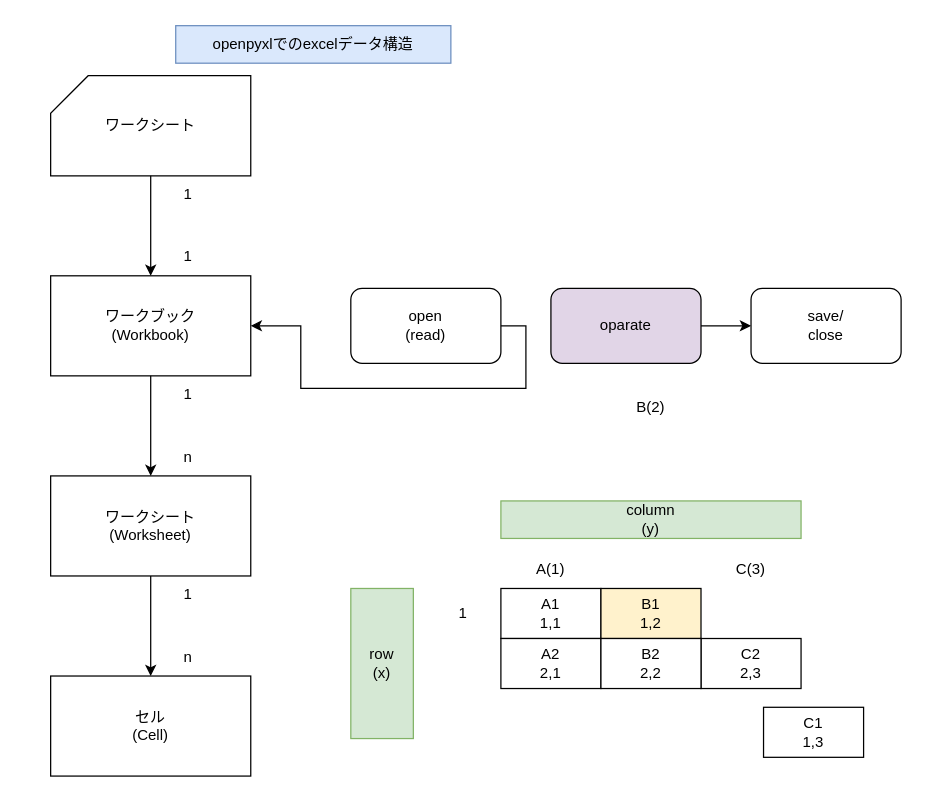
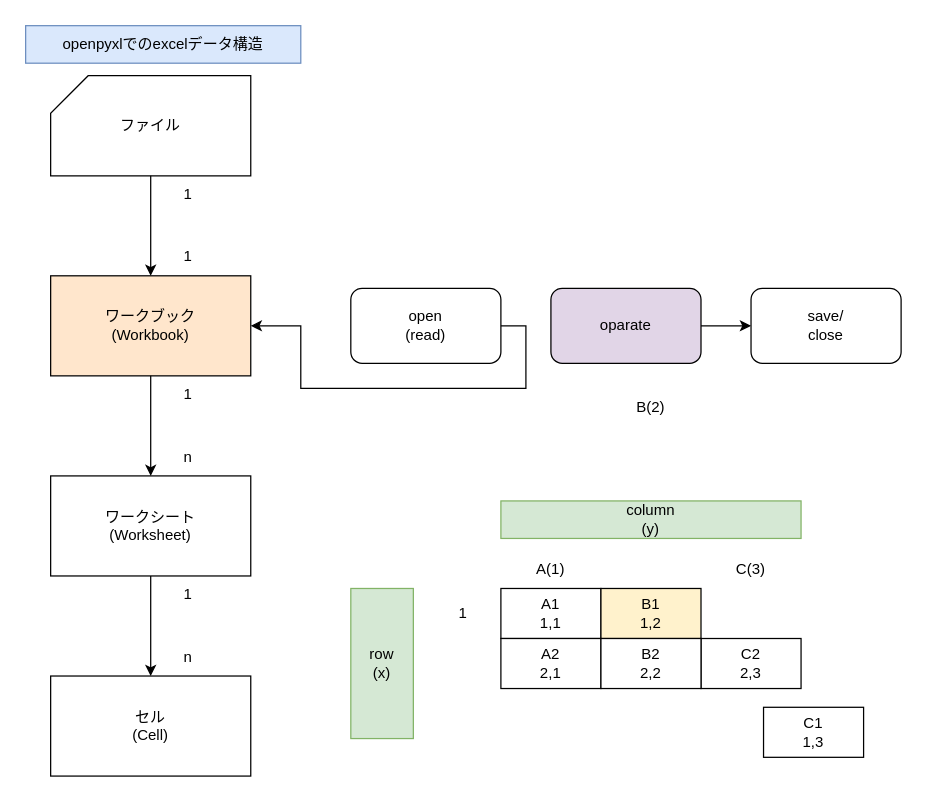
(313, 44) -> (163, 44)
(151, 126) -> (151, 126)
(151, 326) -> (151, 326)
